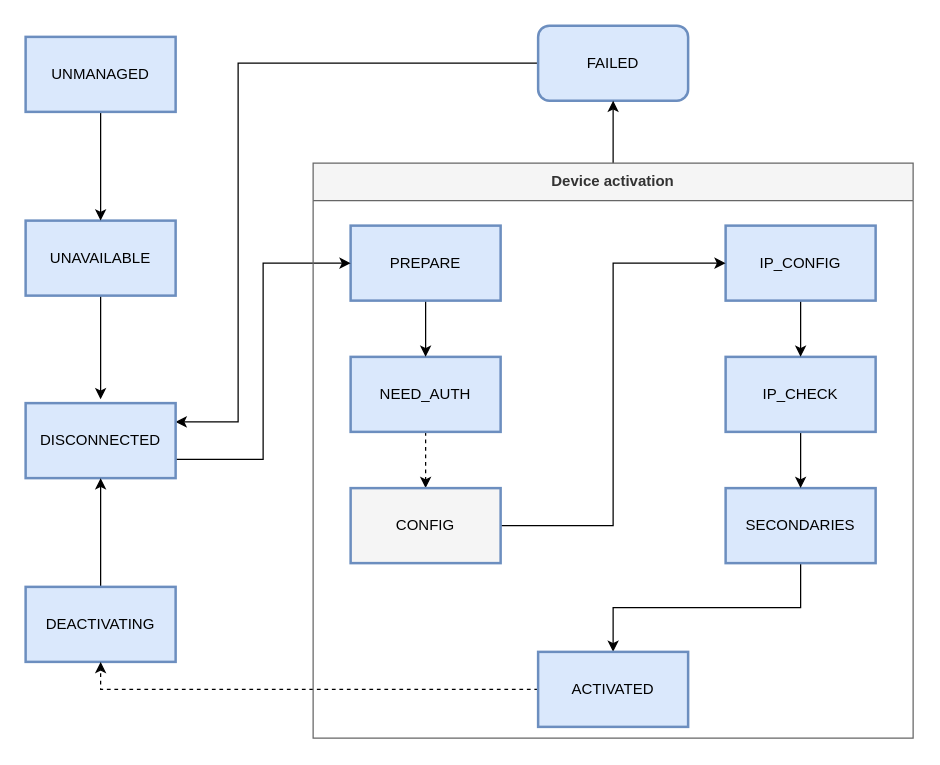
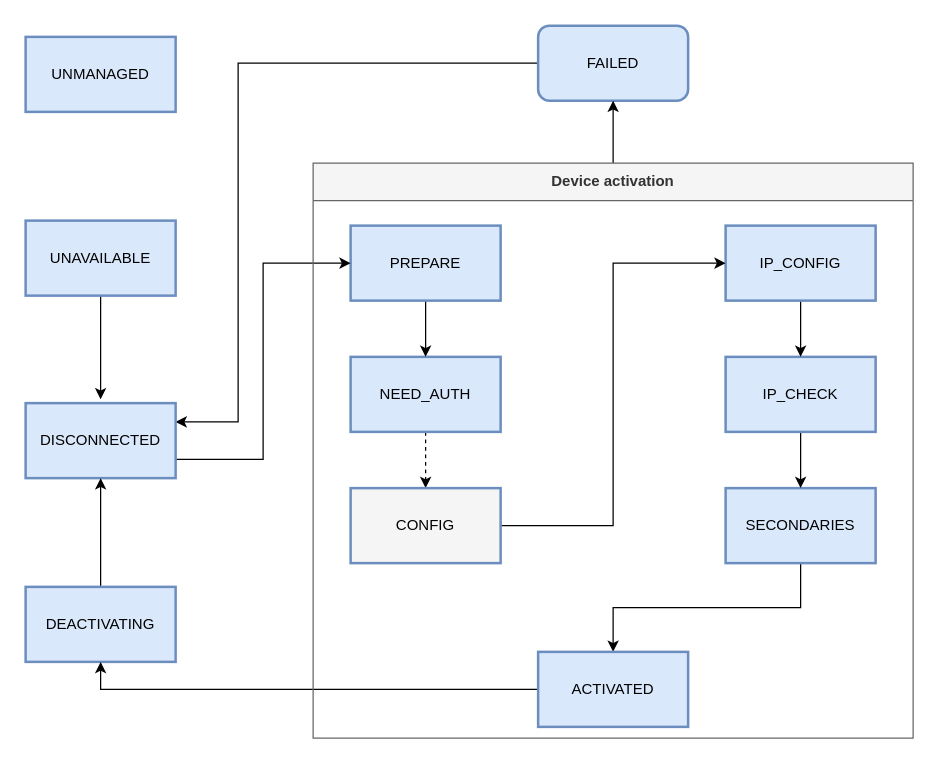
(101, 162) -> none
(309, 689) -> (309, 689)
